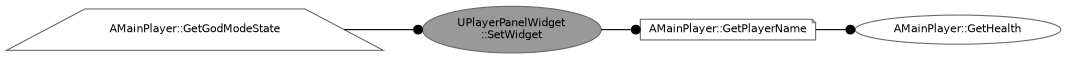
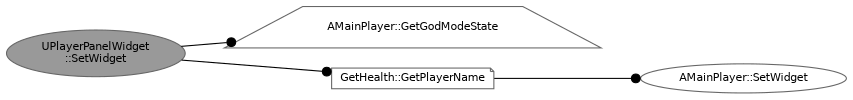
(379, 30) -> (204, 44)
(728, 30) -> (413, 78)
(958, 30) -> (743, 78)
